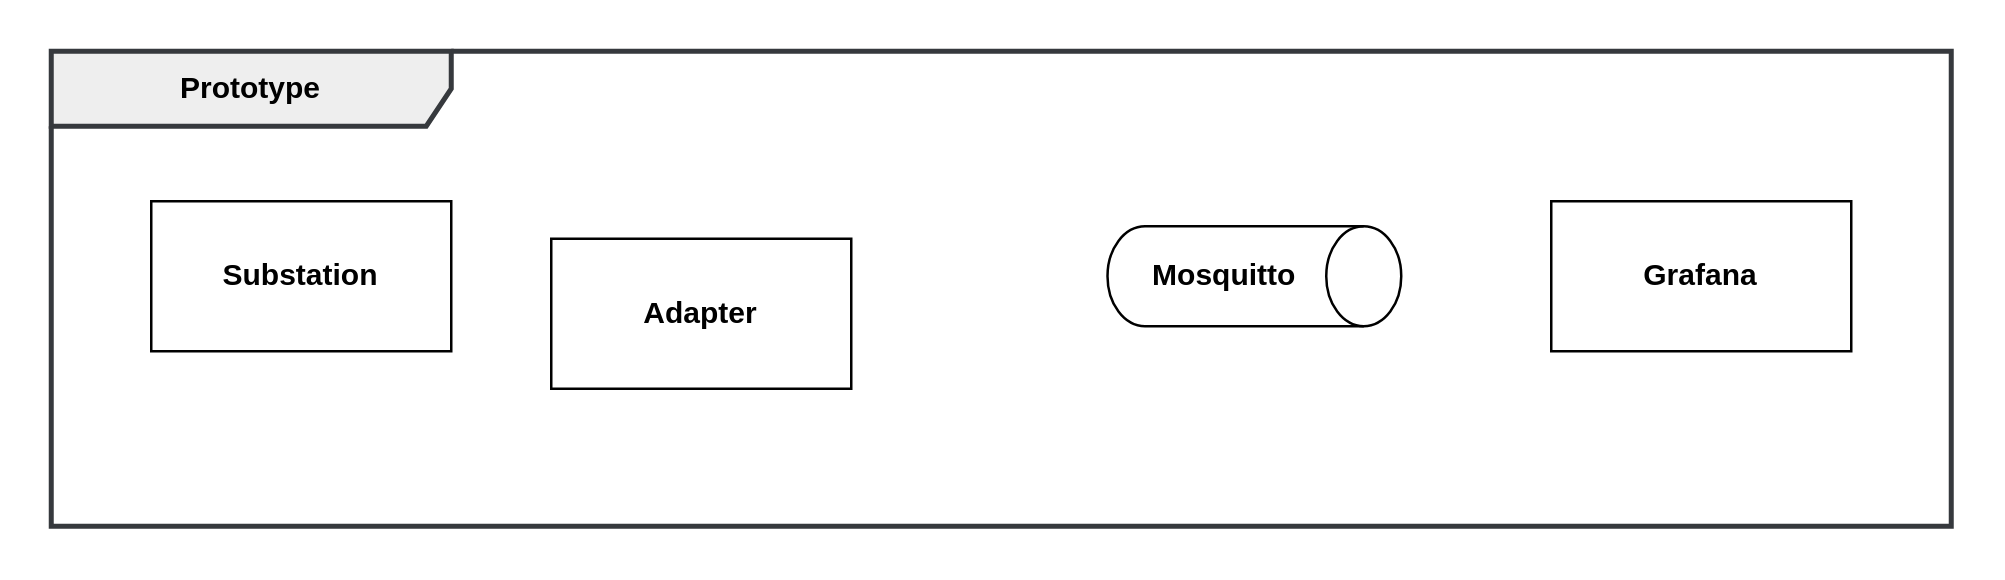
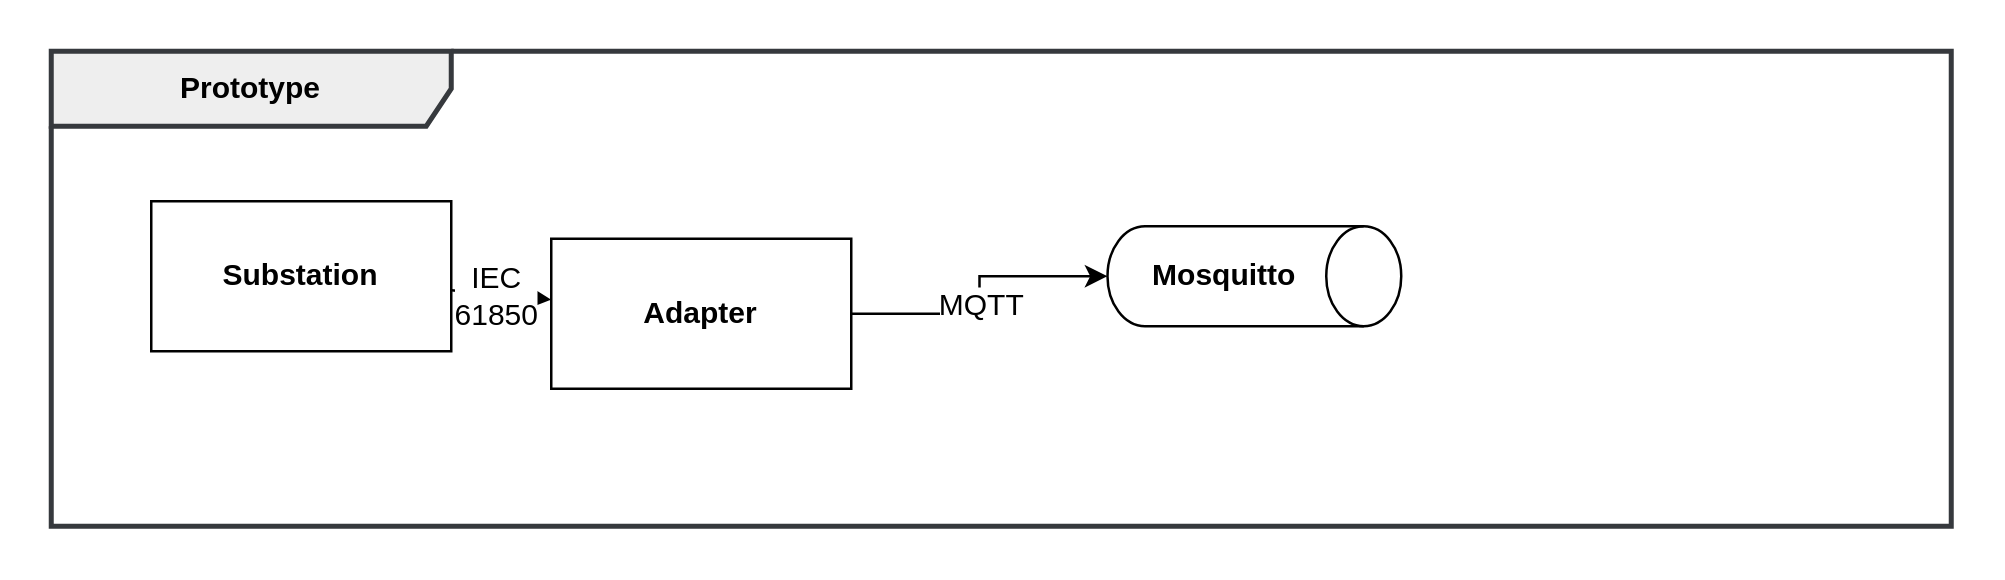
(1701, 276) -> none
none -> (453, 291)
none -> (980, 304)
